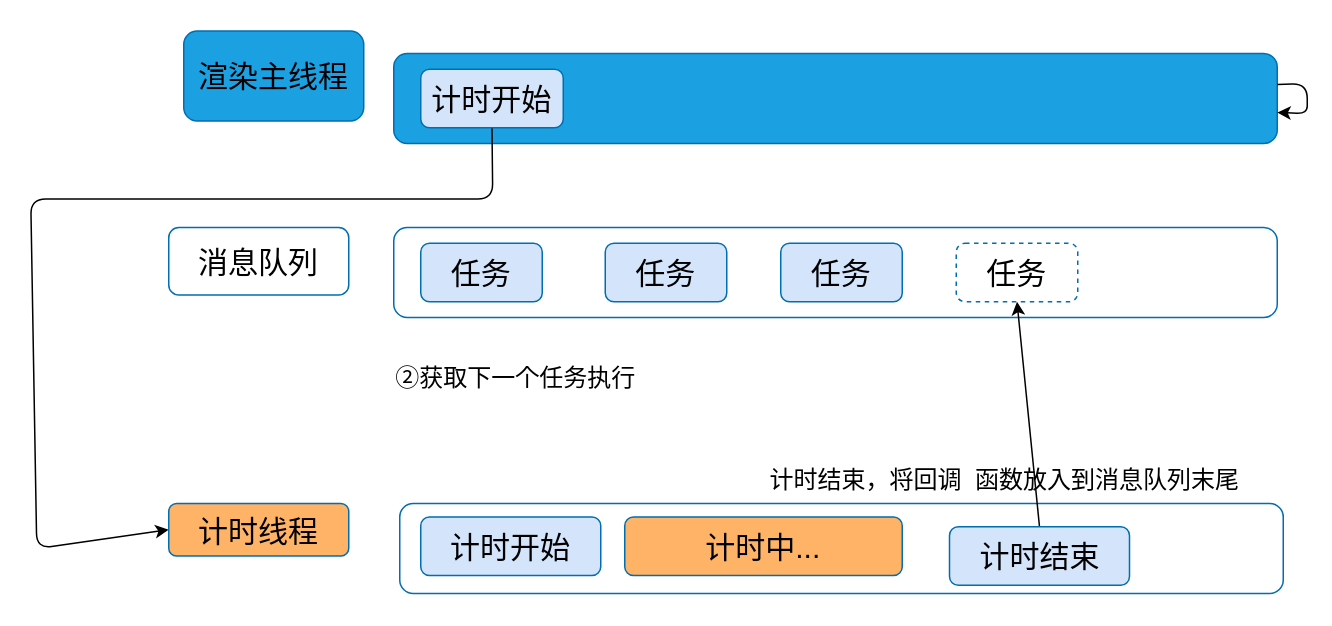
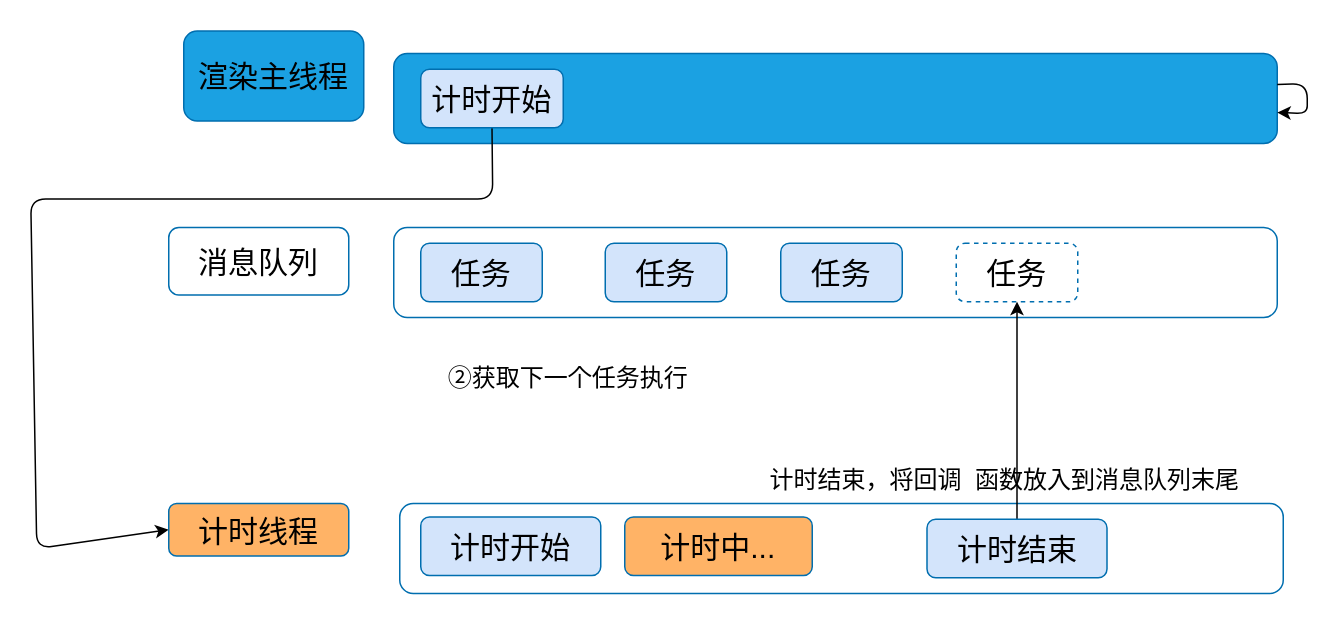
(515, 374) -> (568, 374)
(764, 546) -> (719, 546)
(1040, 556) -> (1017, 548)
